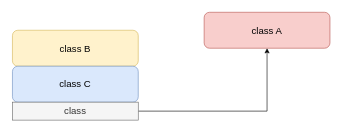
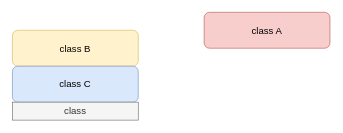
(267, 53) -> none
